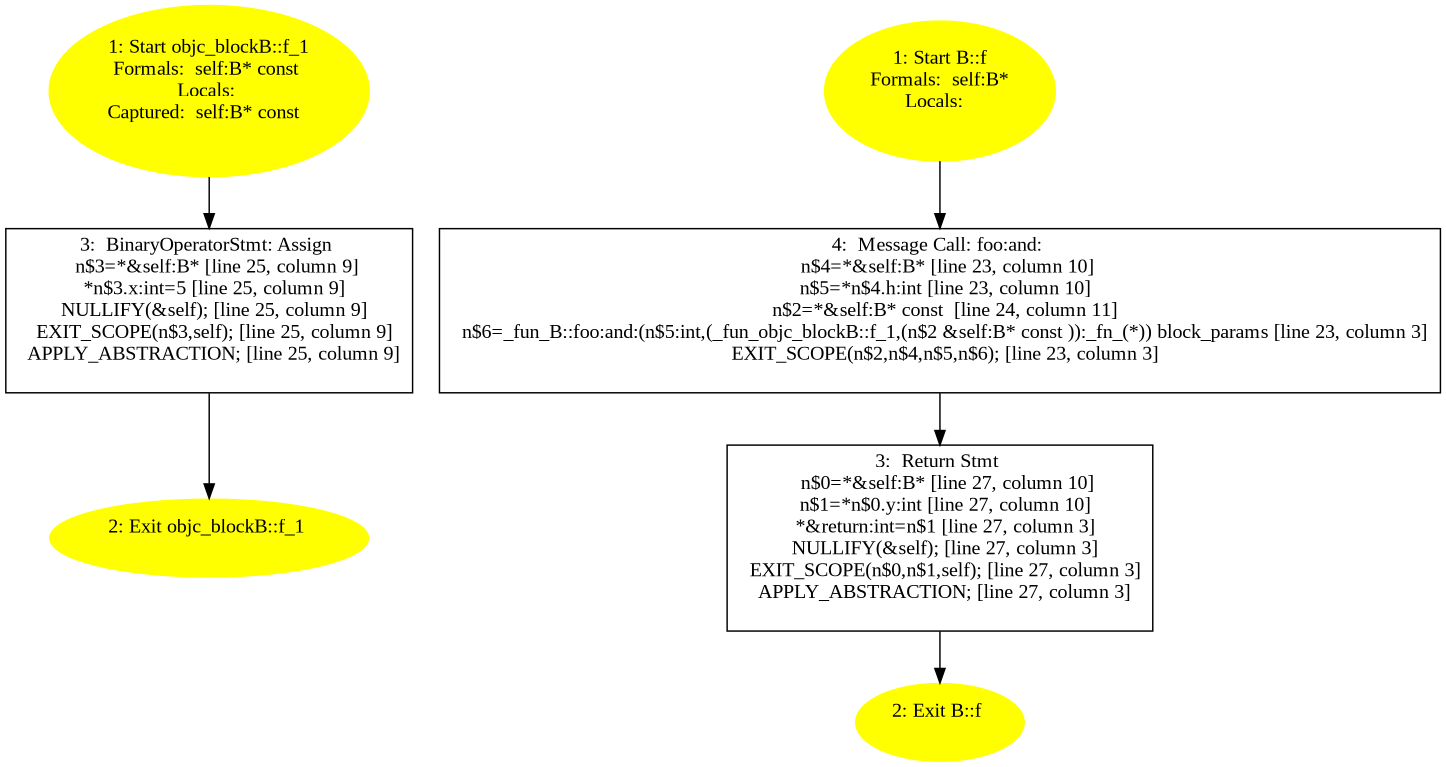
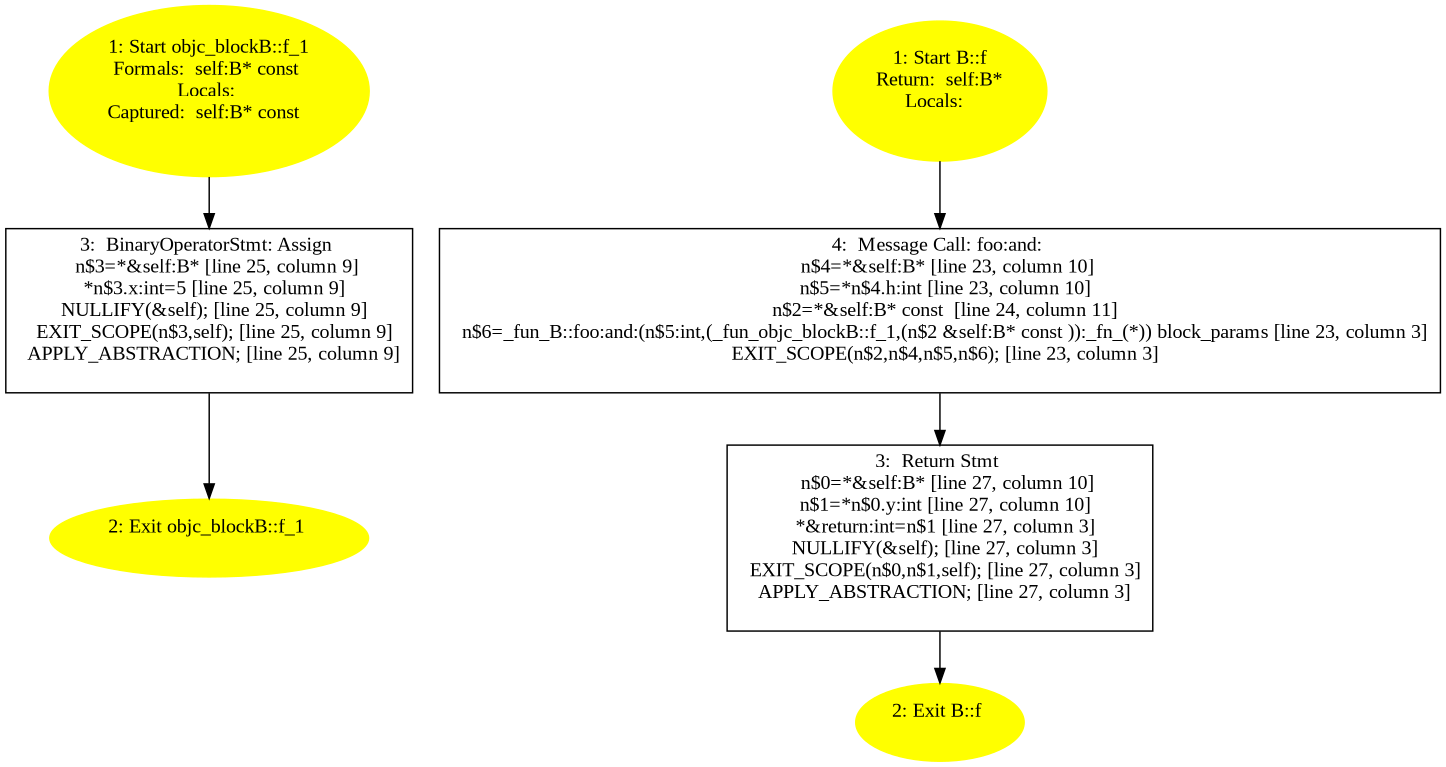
(940, 91) -> (940, 91)
